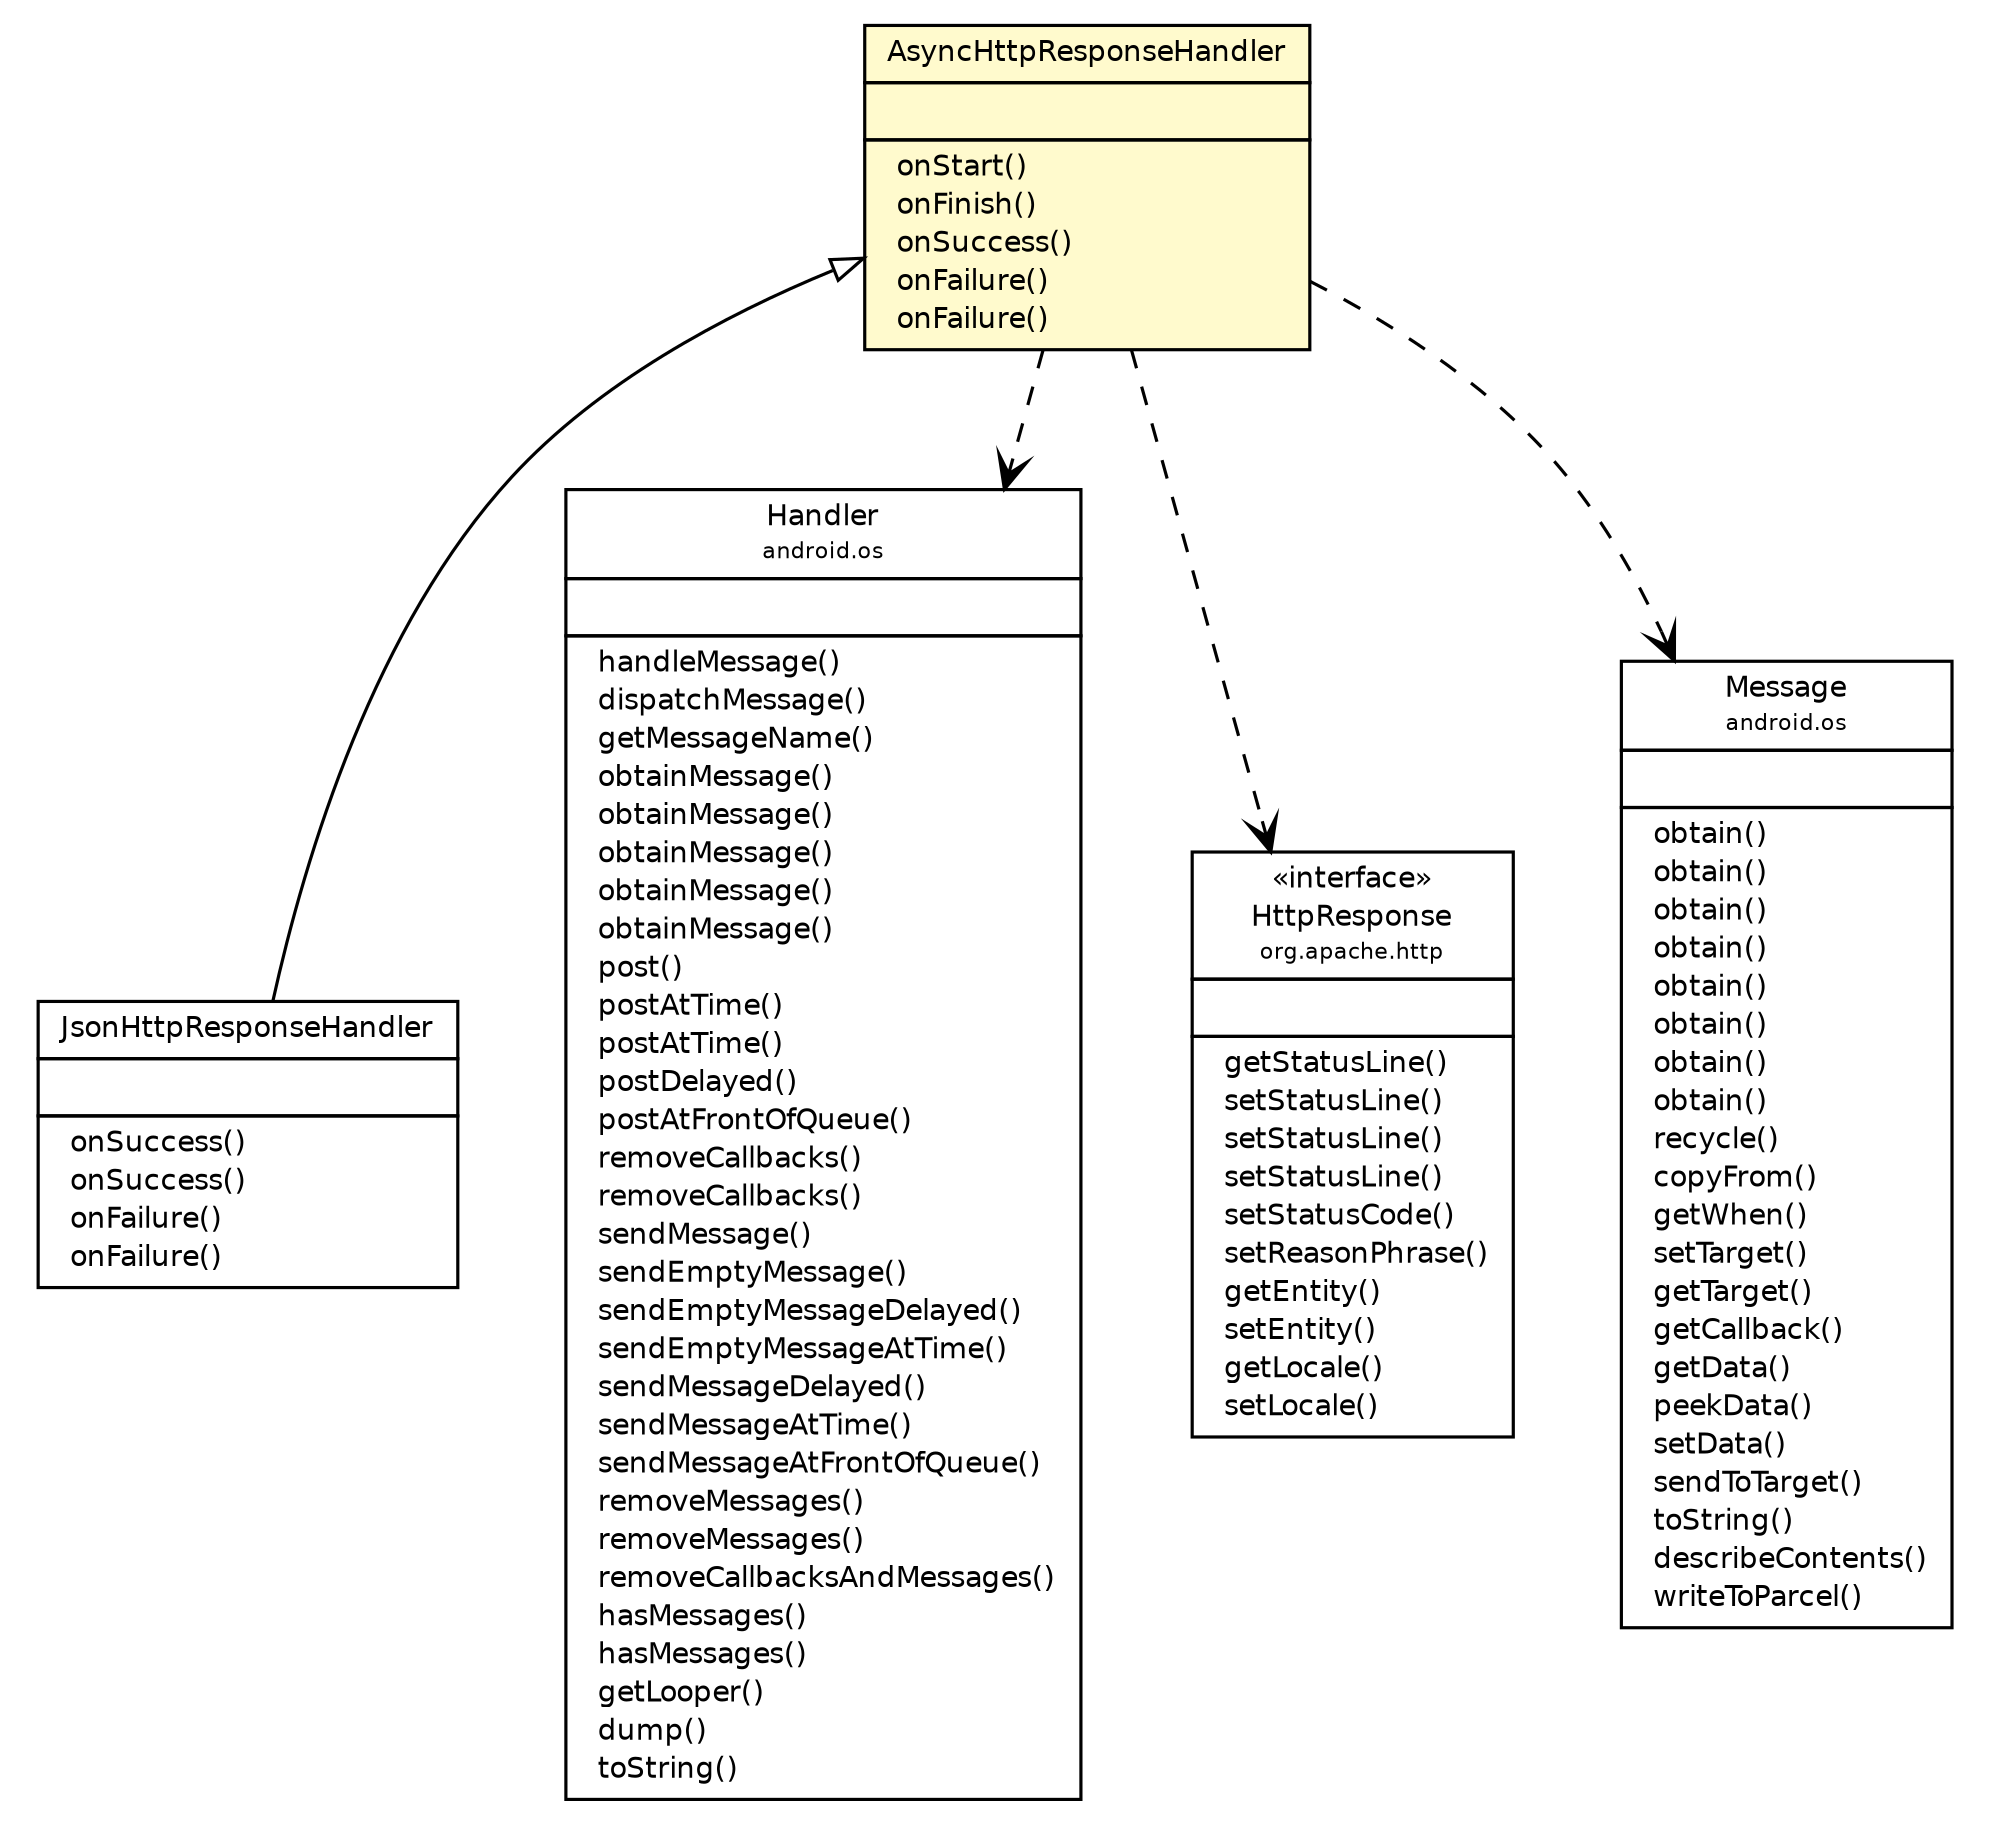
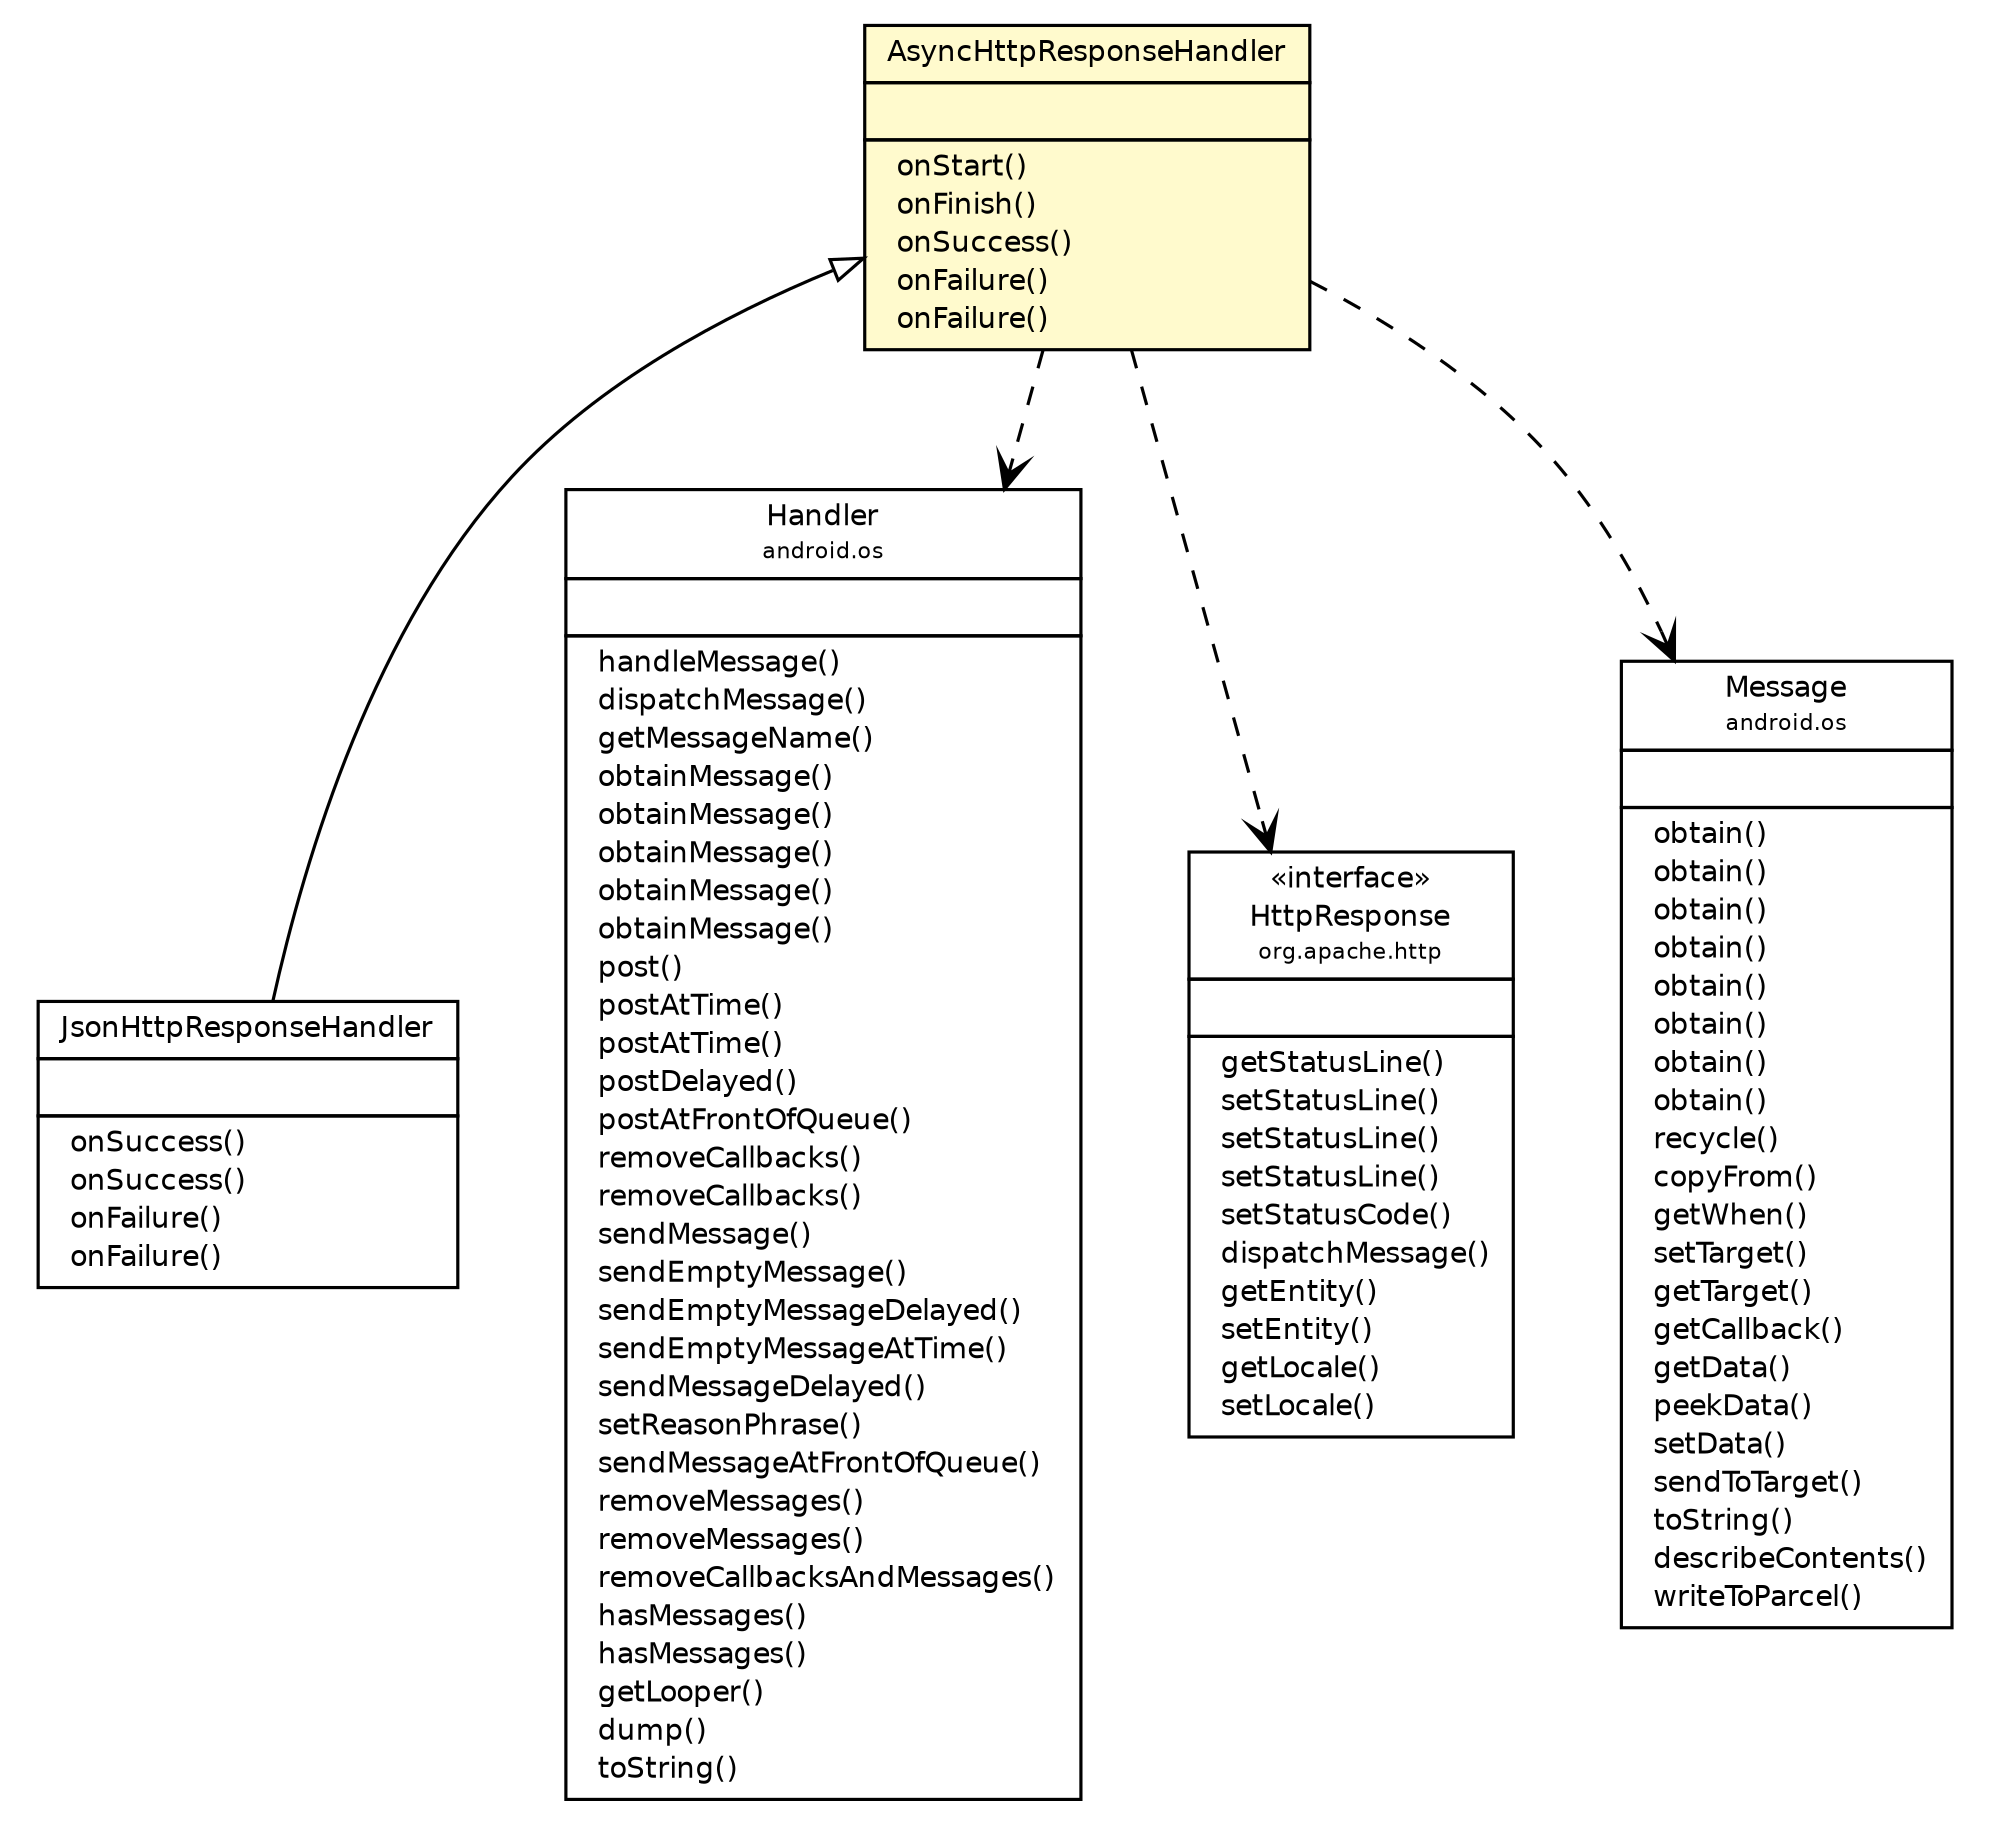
(1353, 1254) -> (1351, 1254)
(752, 1426) -> (726, 1426)
